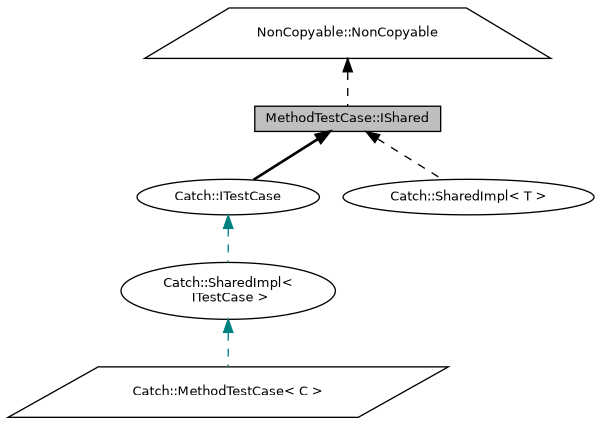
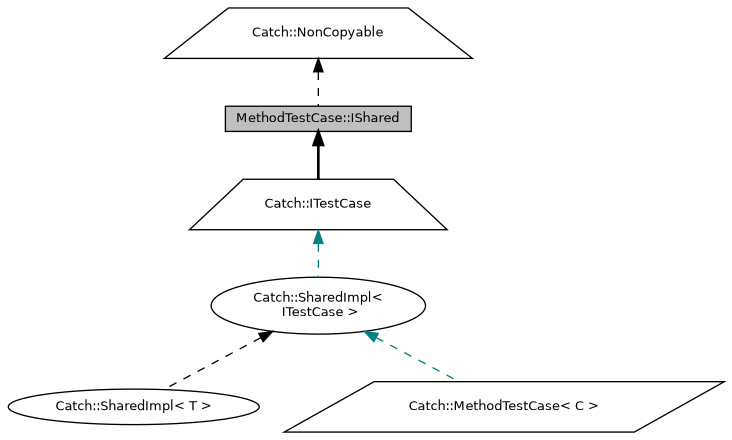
(348, 33) -> (318, 33)
(410, 159) -> (212, 364)
(228, 197) -> (318, 204)
